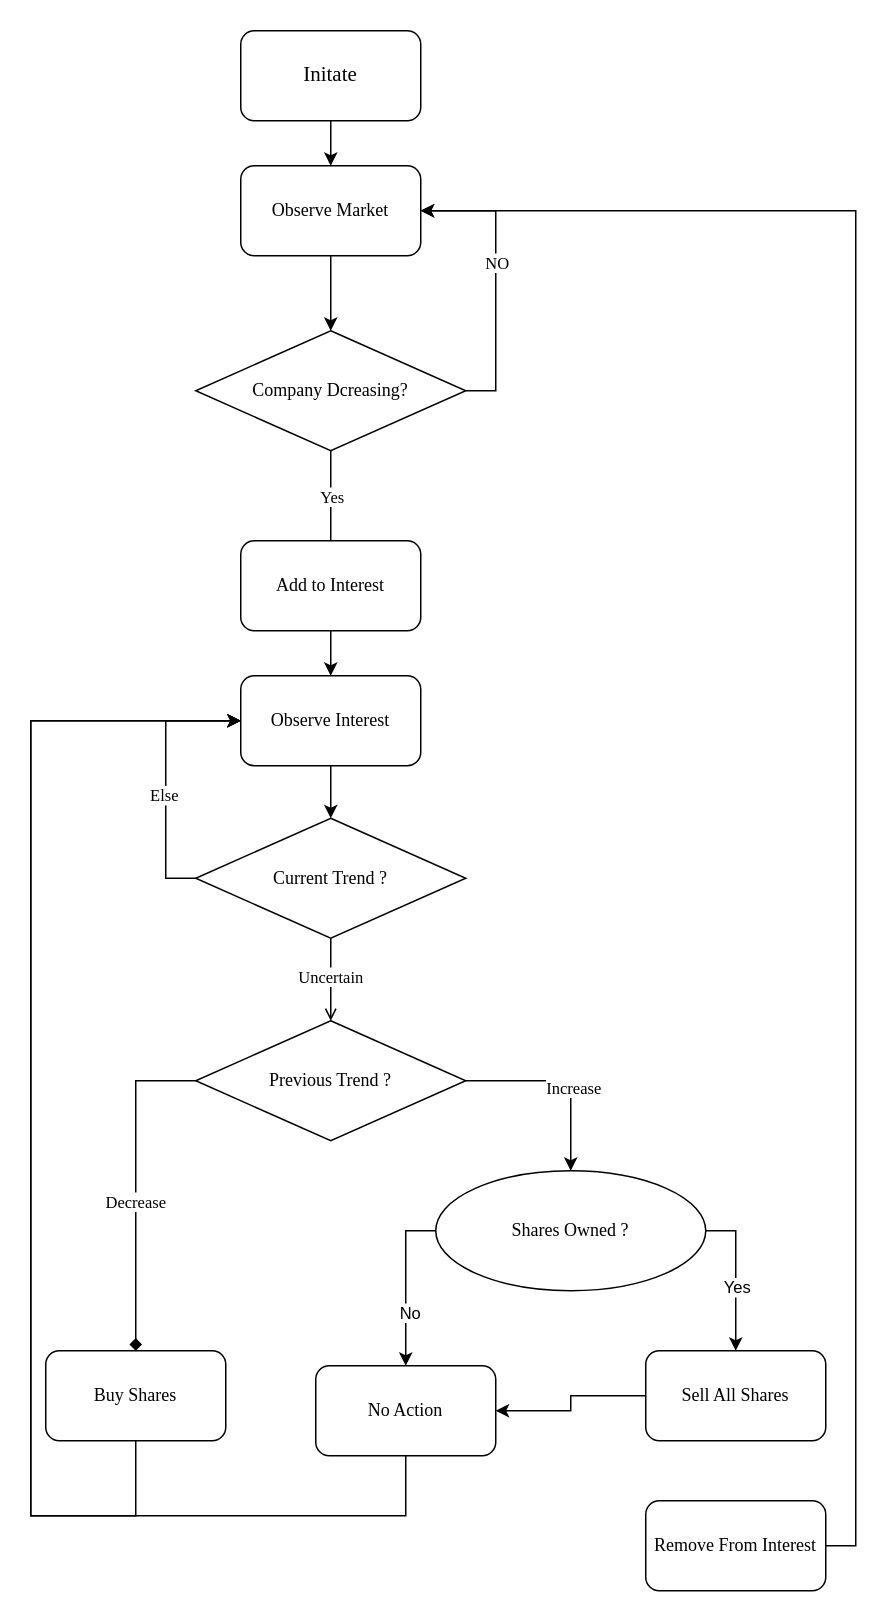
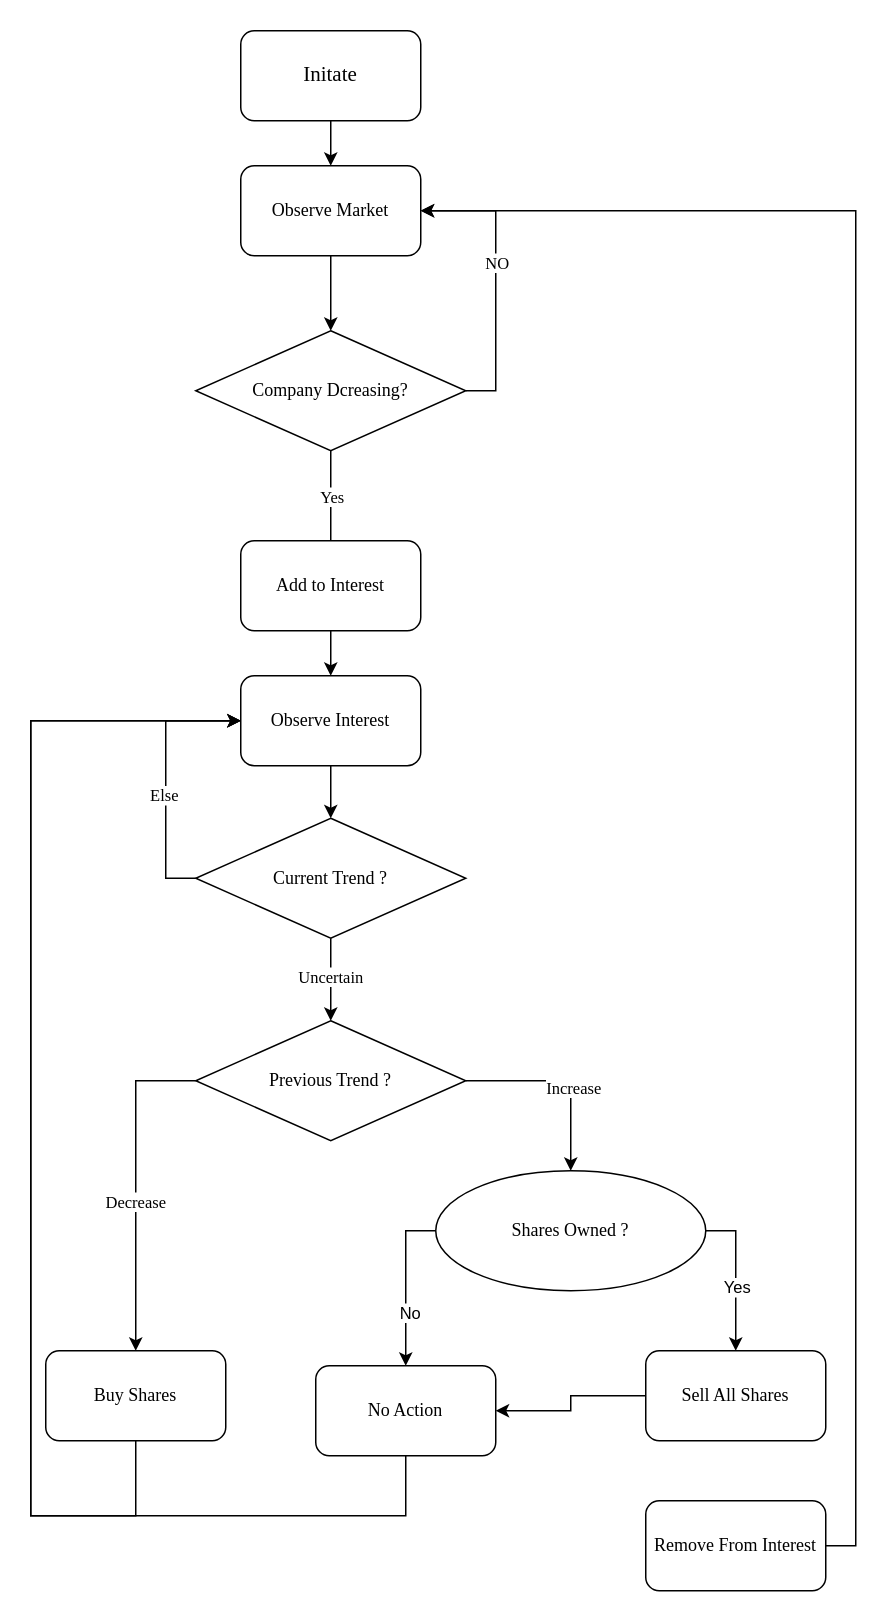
(331, 1011) -> (331, 1009)
(136, 1338) -> (136, 1339)
